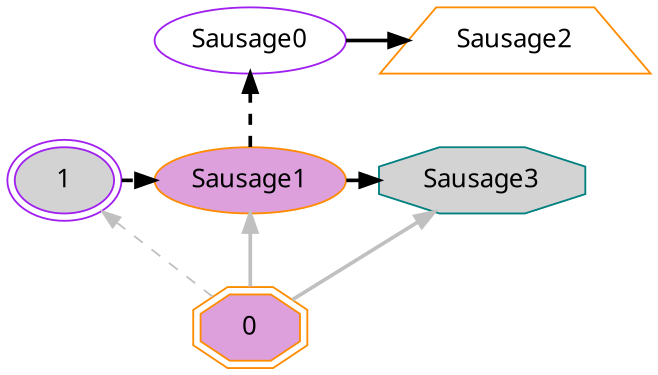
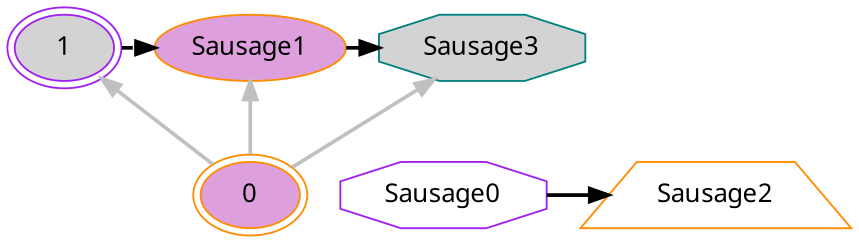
(250, 40) -> (444, 195)
(250, 120) -> none
(165, 260) -> (165, 127)
(250, 328) -> (250, 195)
